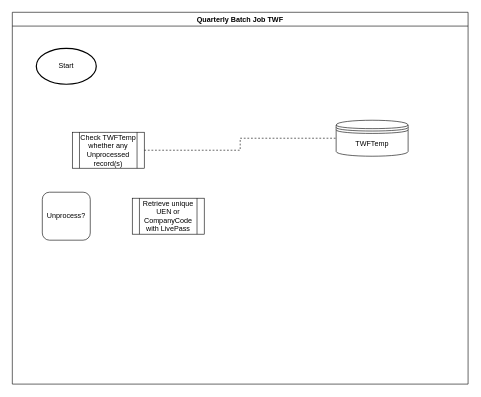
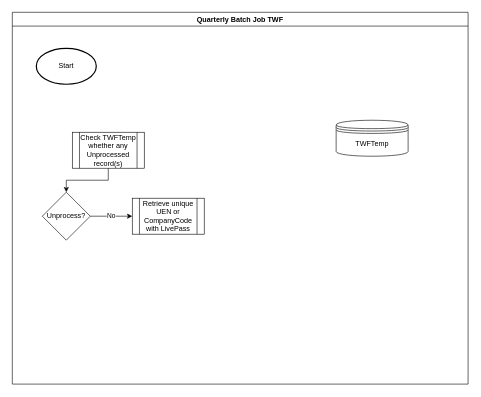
(240, 144) -> none
none -> (66, 182)
(66, 216) -> (66, 216)
none -> (111, 216)
